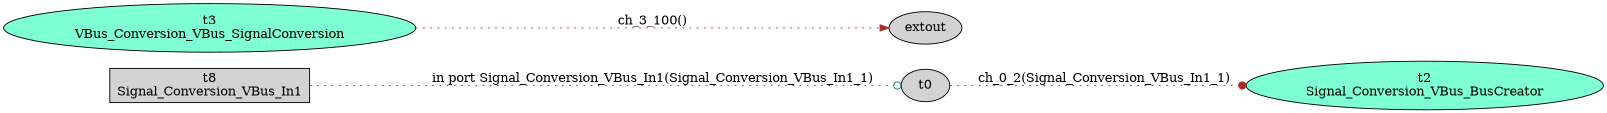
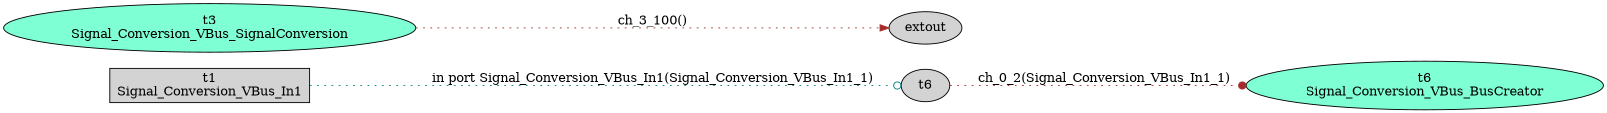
(210, 28) -> (210, 28)
(210, 85) -> (210, 85)
(925, 85) -> (925, 85)
(1425, 85) -> (1425, 85)
